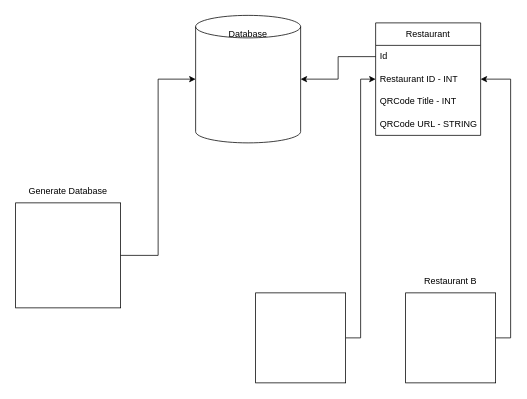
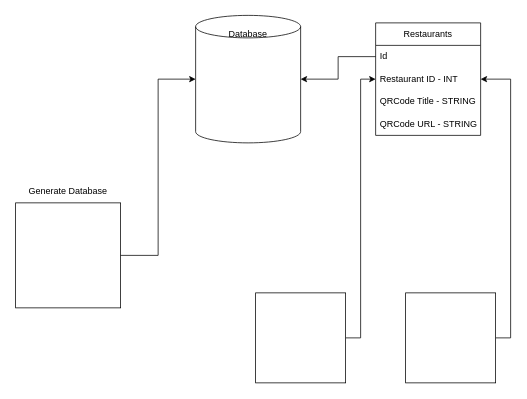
(428, 34) -> (428, 34)
(419, 102) -> (427, 102)
(450, 282) -> none
